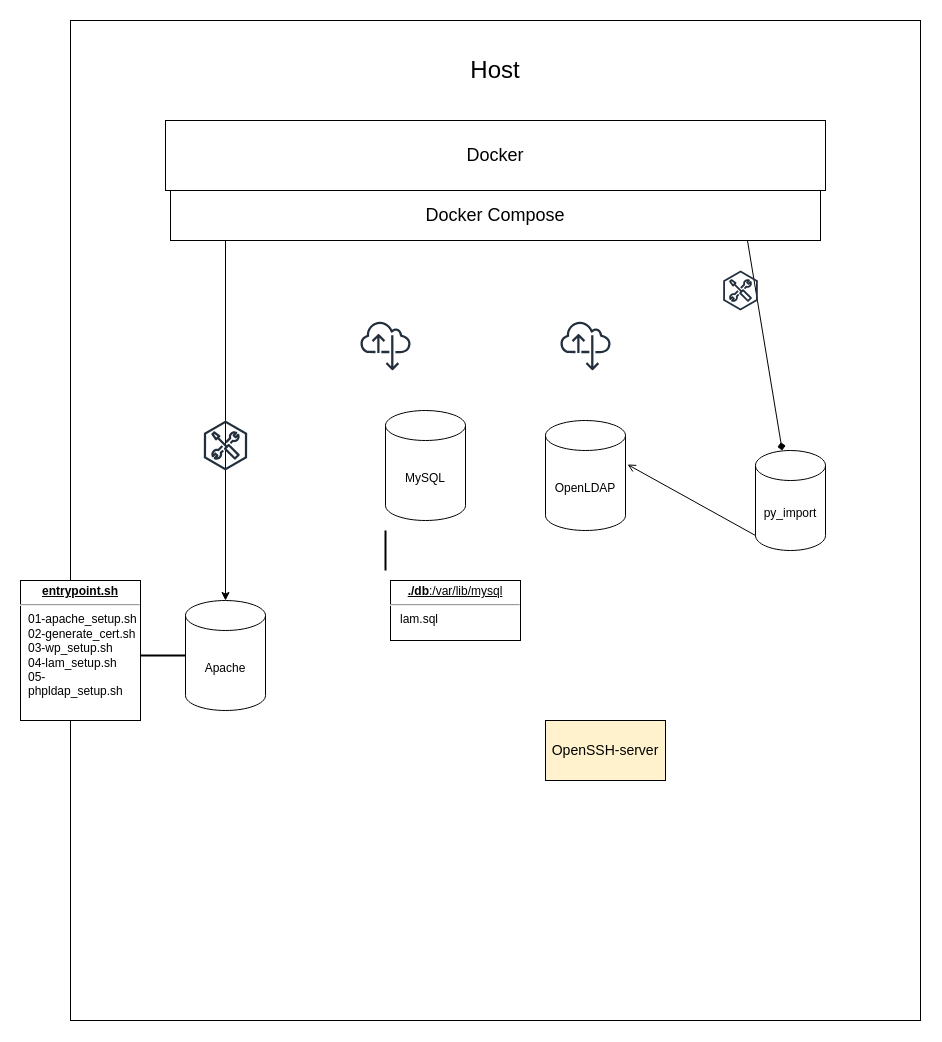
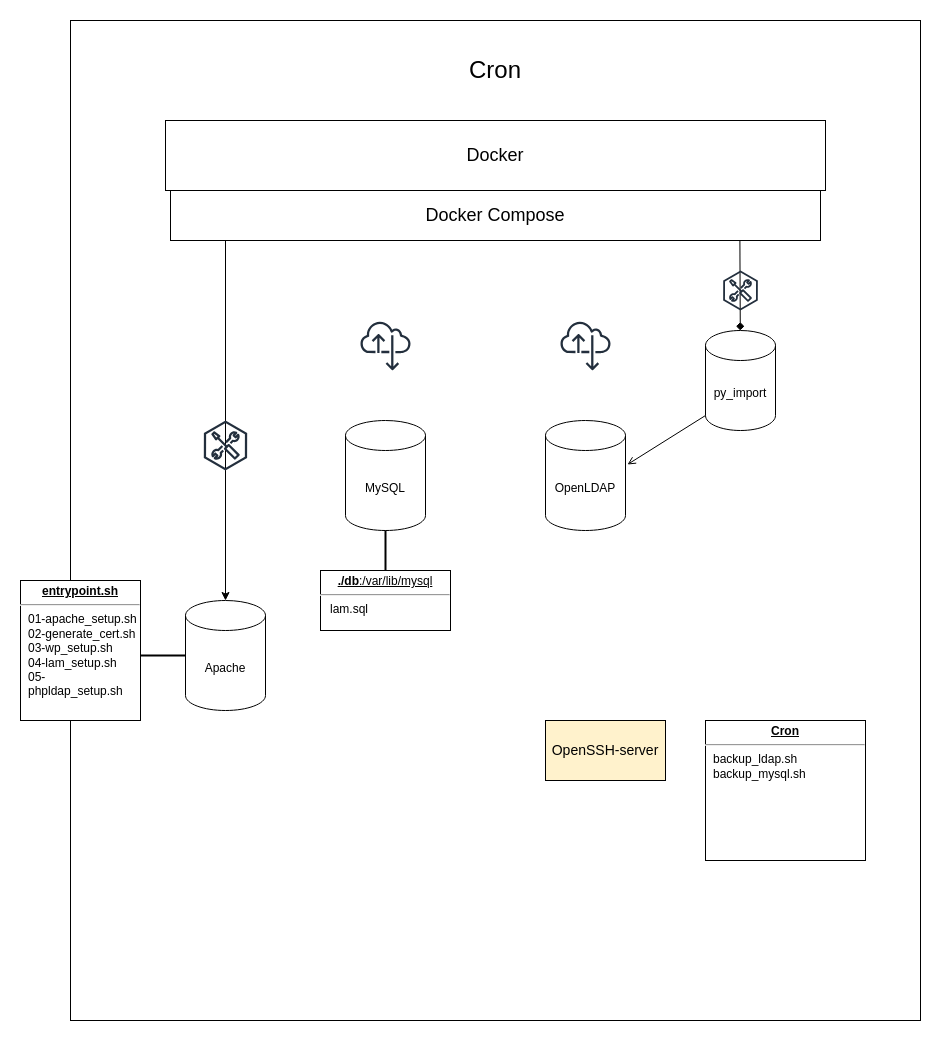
(496, 71) -> (496, 71)
(426, 466) -> (386, 476)
(791, 501) -> (741, 381)
(456, 611) -> (386, 601)
none -> (786, 791)
